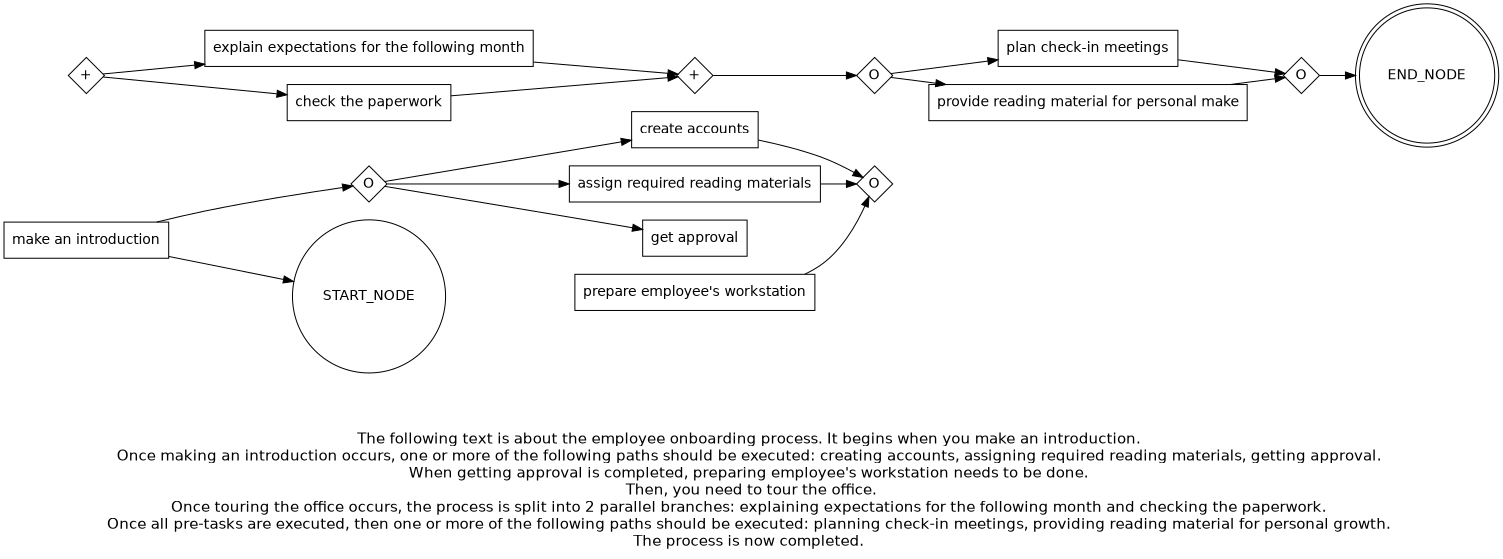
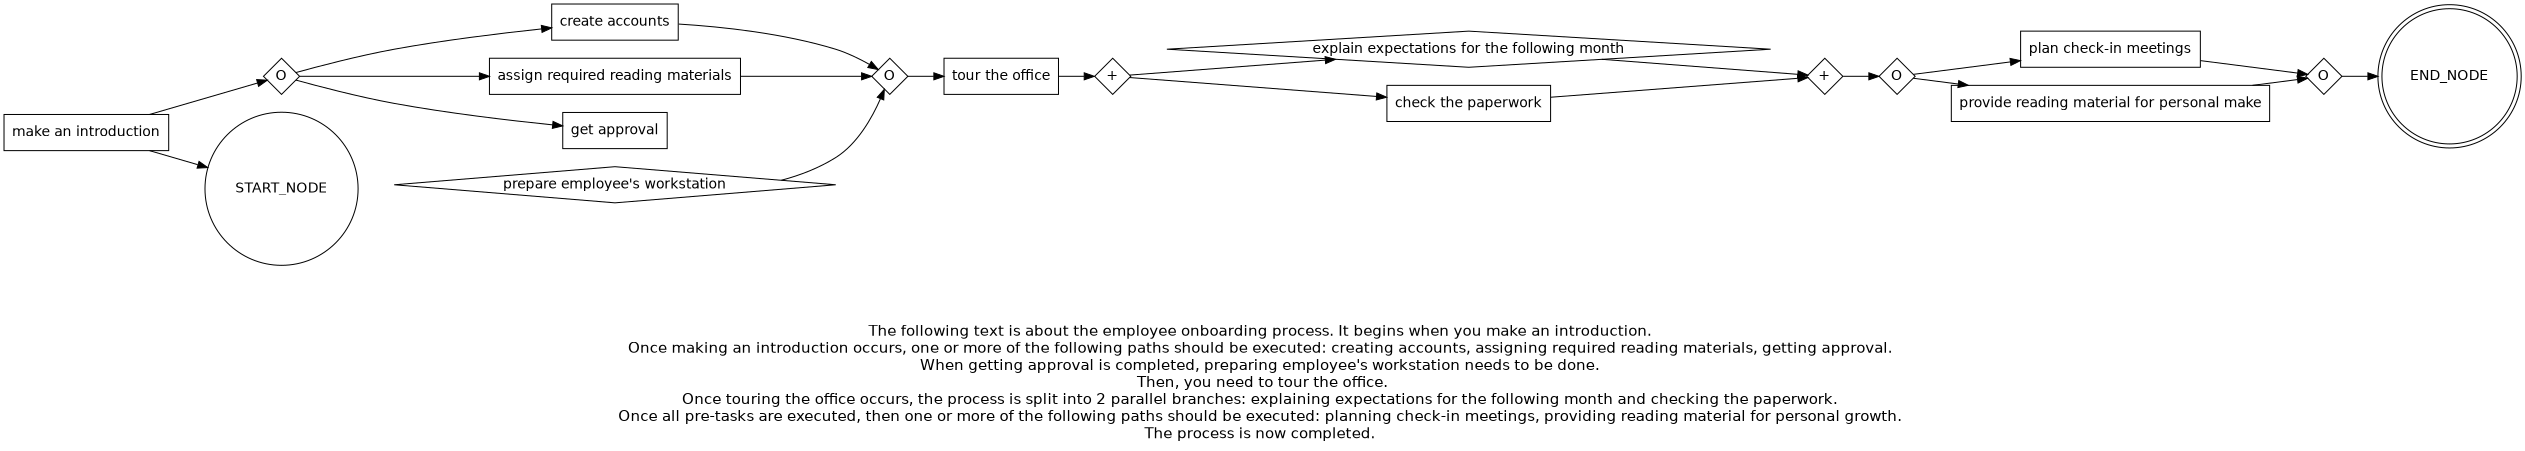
(369, 48) -> (1469, 49)
none -> (1001, 76)
(695, 292) -> (615, 185)
